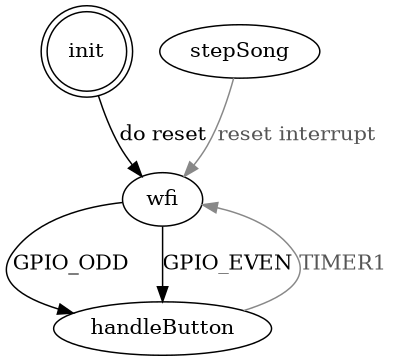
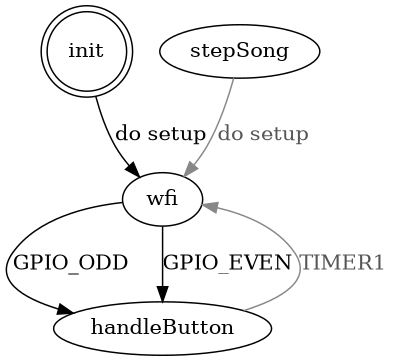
(163, 135) -> (161, 135)
(297, 135) -> (264, 135)
